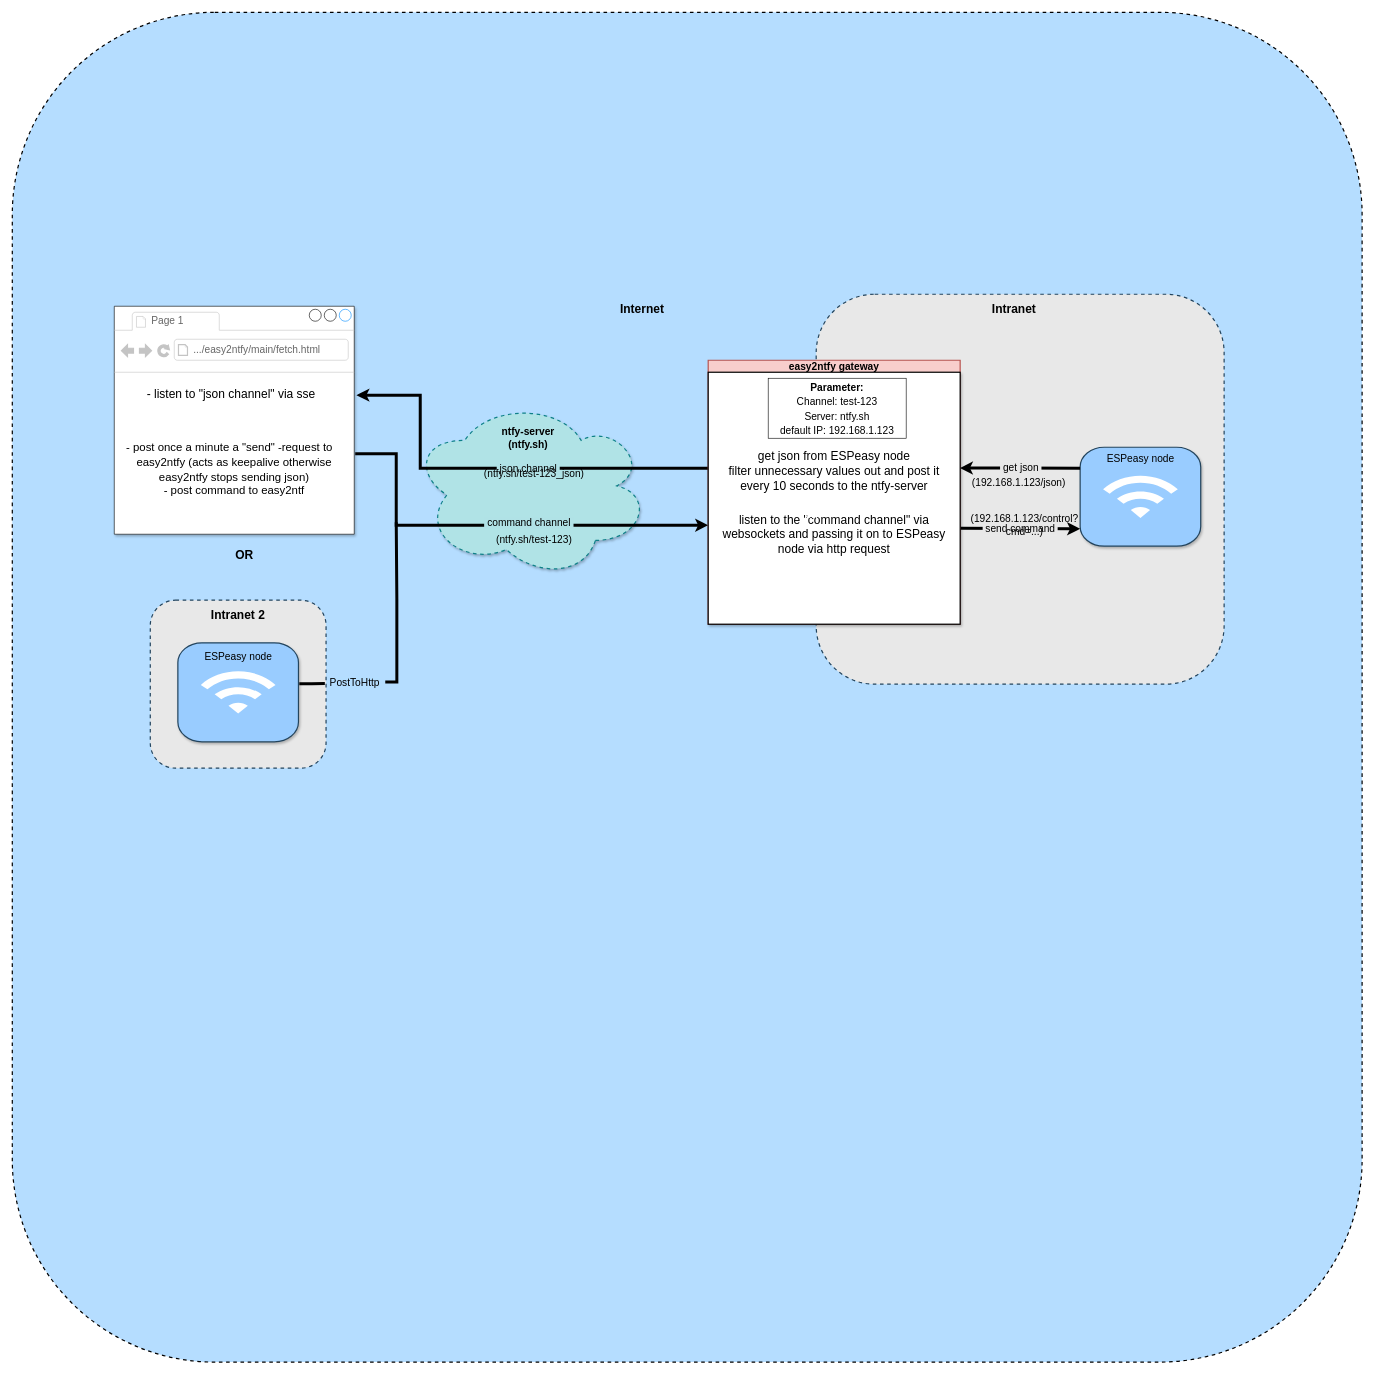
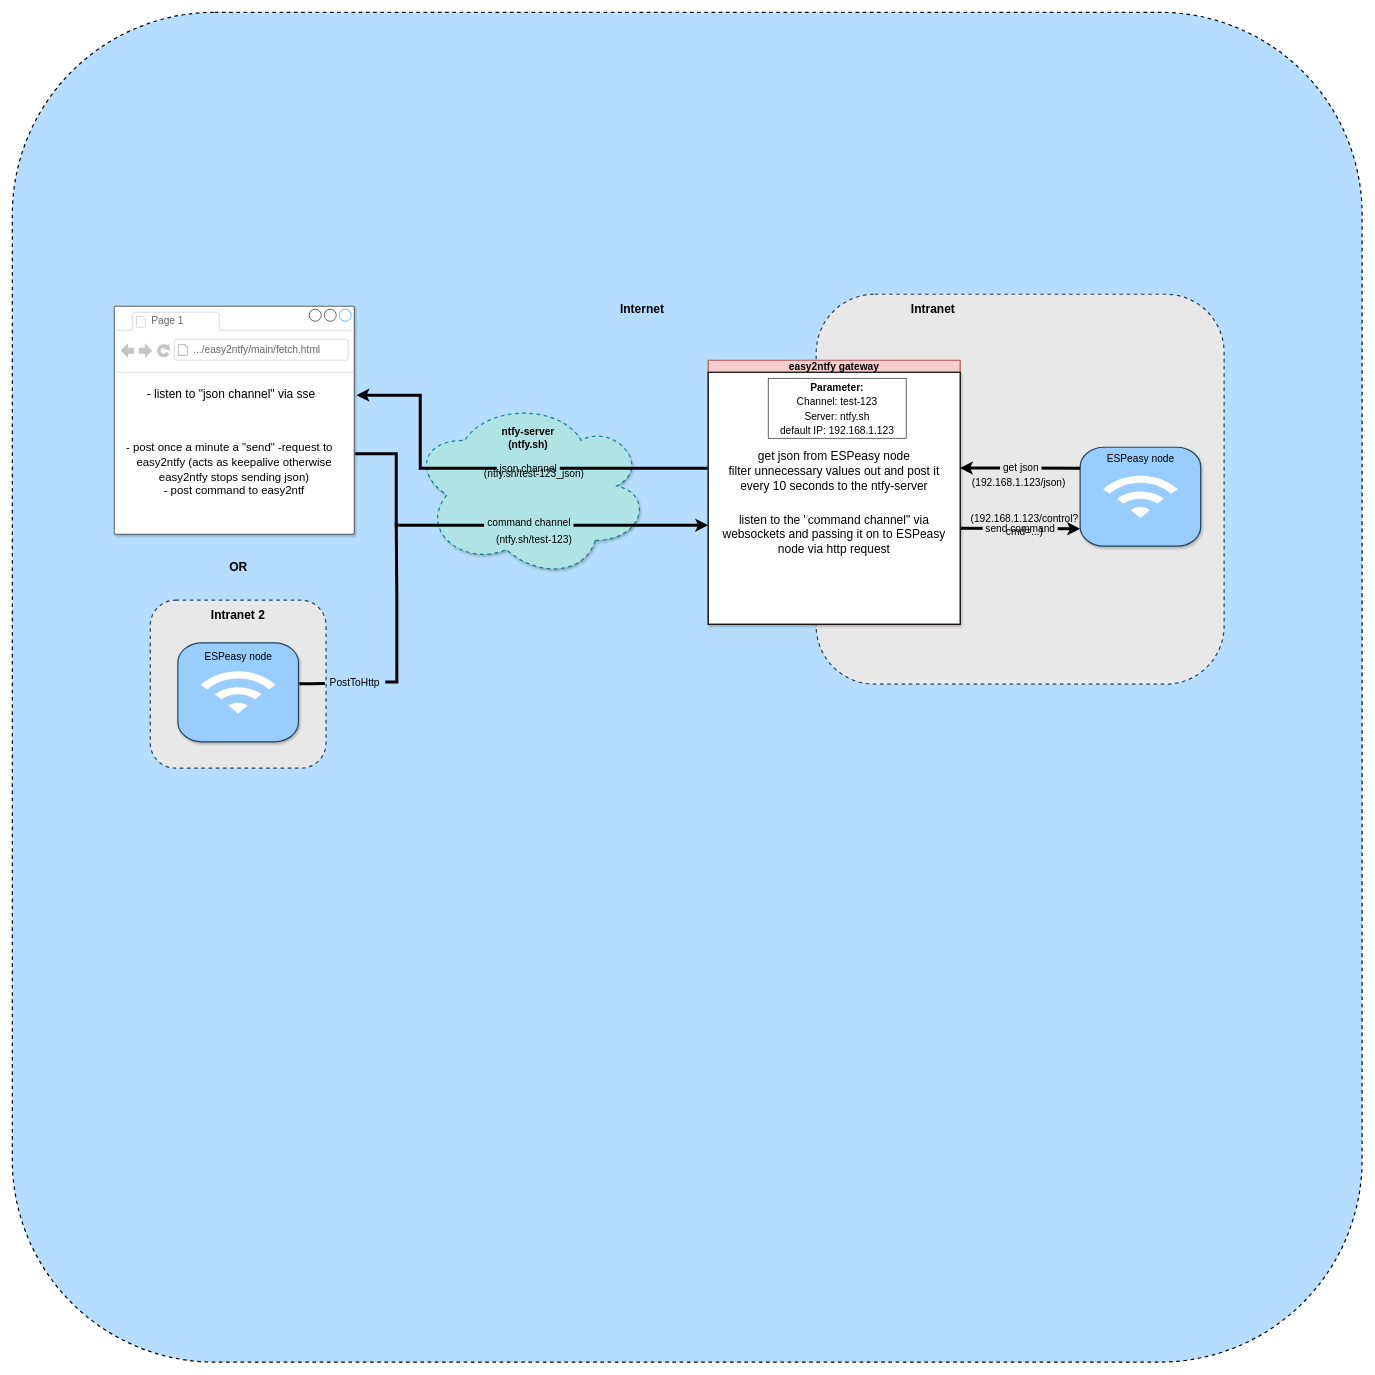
(1014, 309) -> (933, 309)
(244, 555) -> (238, 567)
